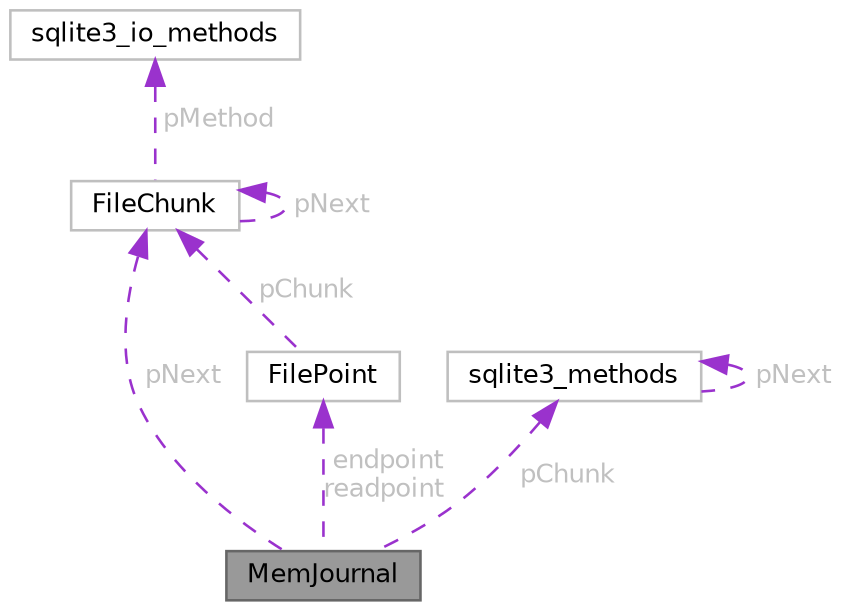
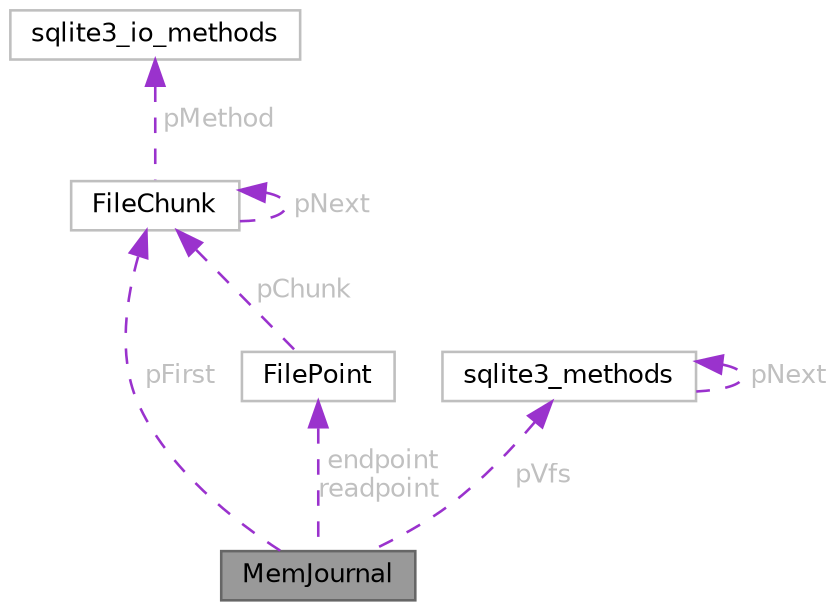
(180, 376) -> (177, 376)
(564, 476) -> (539, 476)
